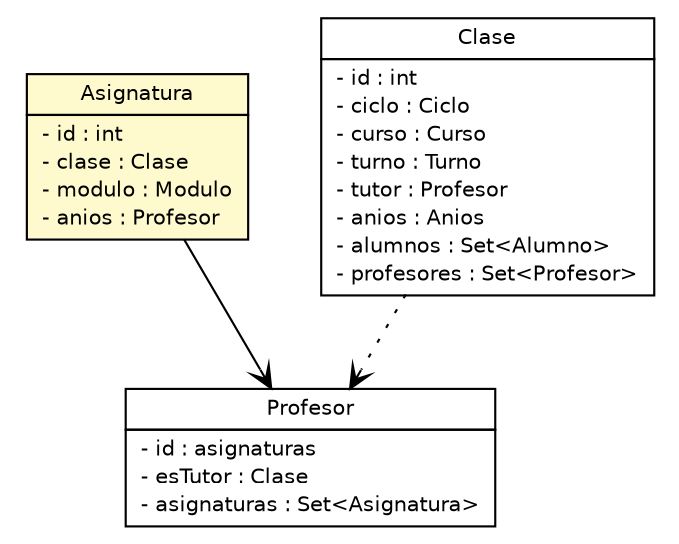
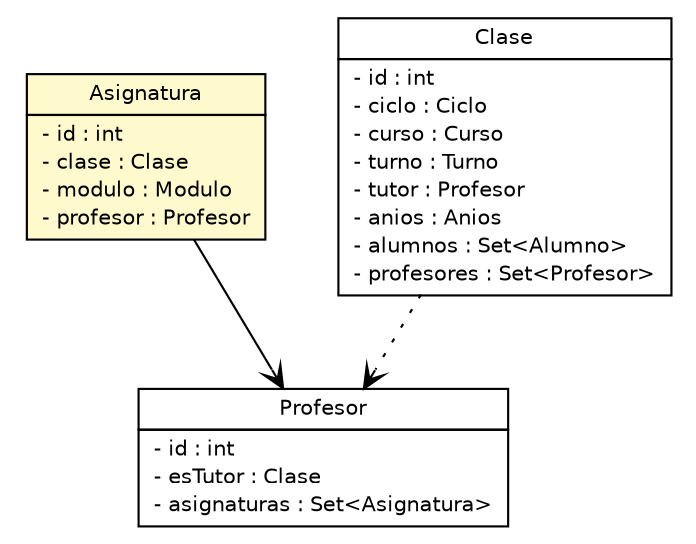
(131, 218) -> (146, 218)
(229, 449) -> (194, 449)
